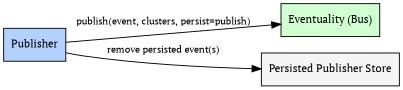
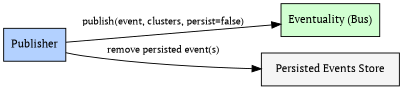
(164, 22) -> (164, 22)
(330, 69) -> (330, 69)
